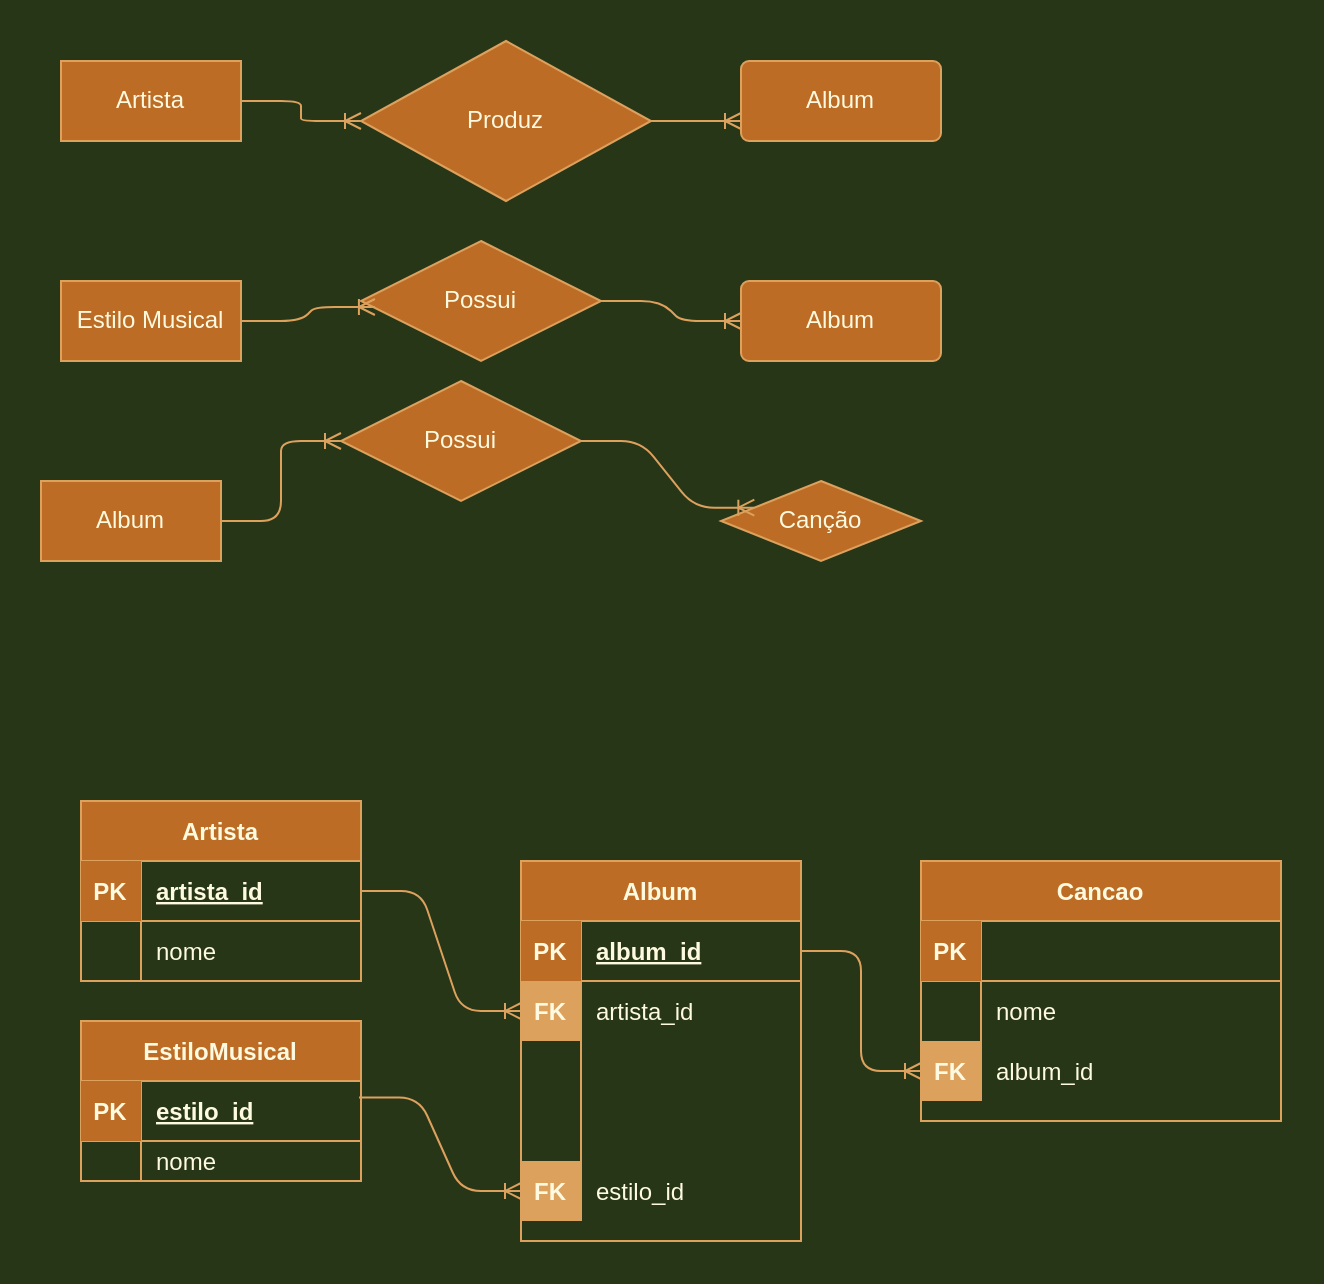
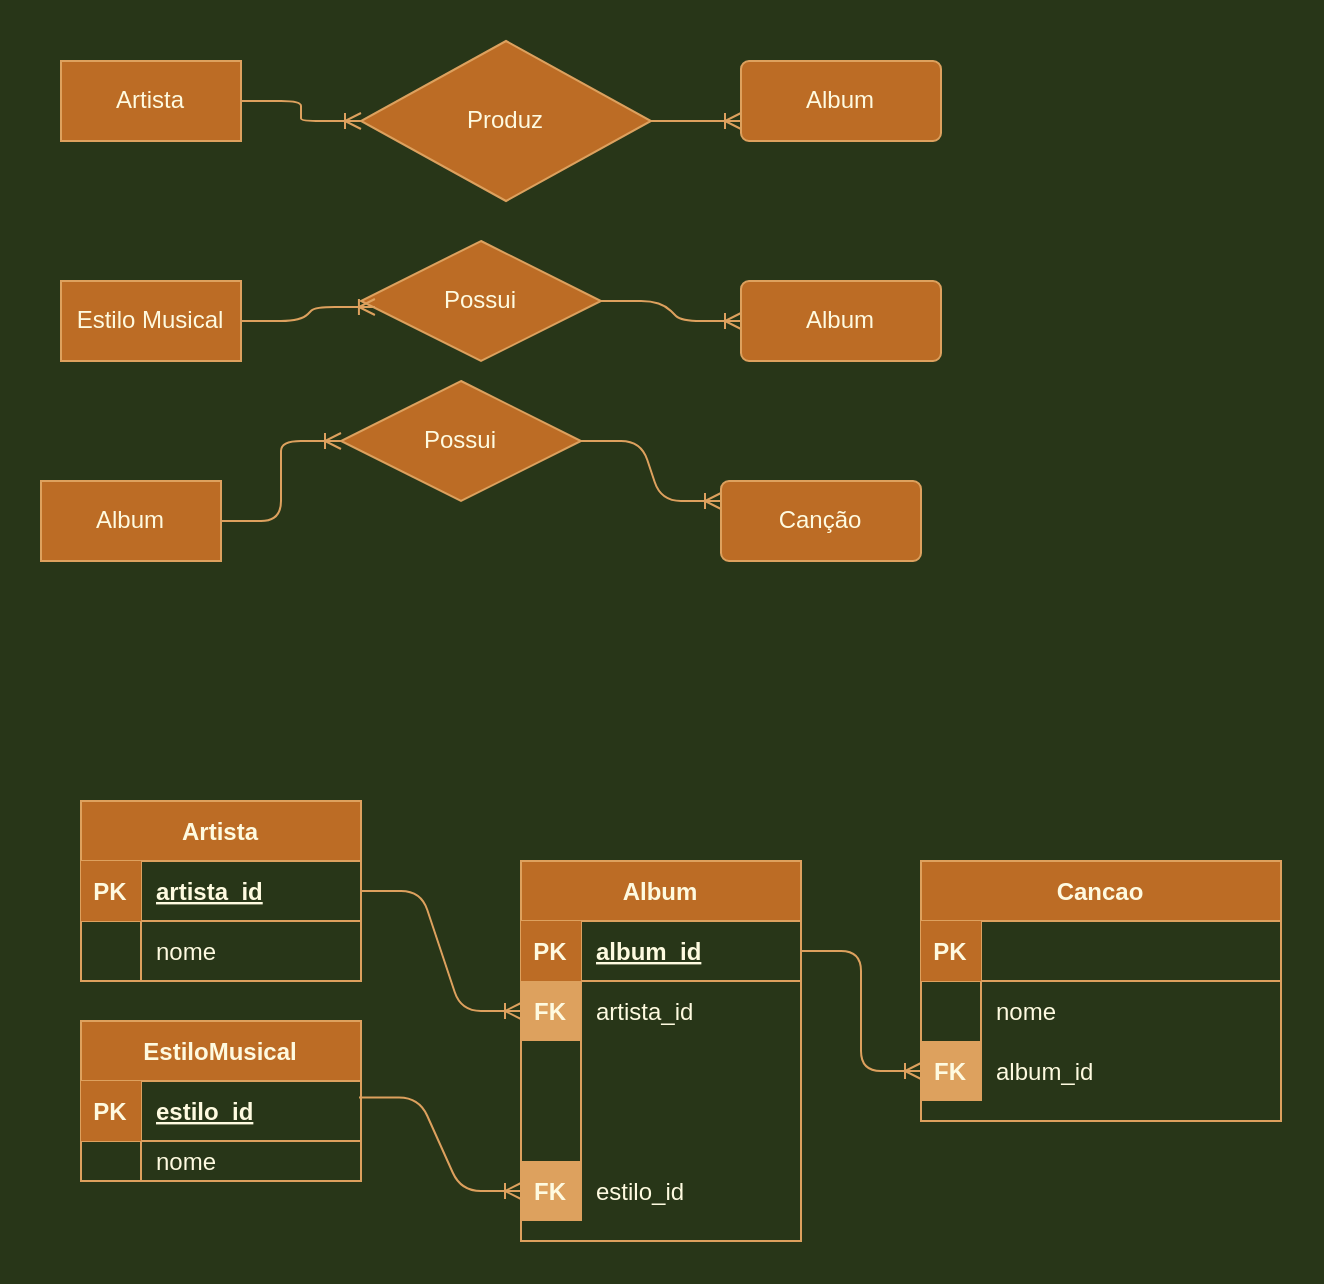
(821, 521) -> (821, 521)
